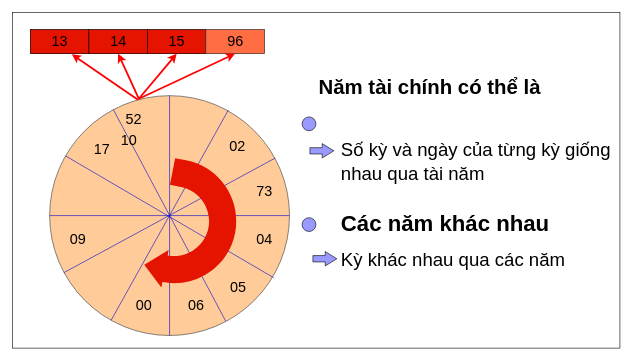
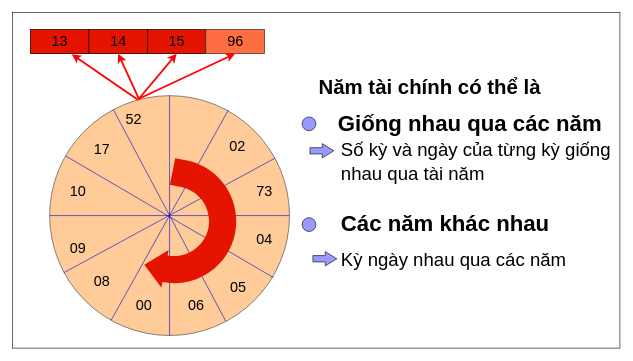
none -> (471, 124)
(129, 141) -> (78, 192)
(78, 240) -> (78, 249)
(461, 259) -> (461, 259)
none -> (102, 282)
